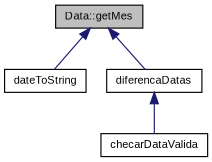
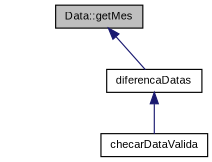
(45, 81) -> none
